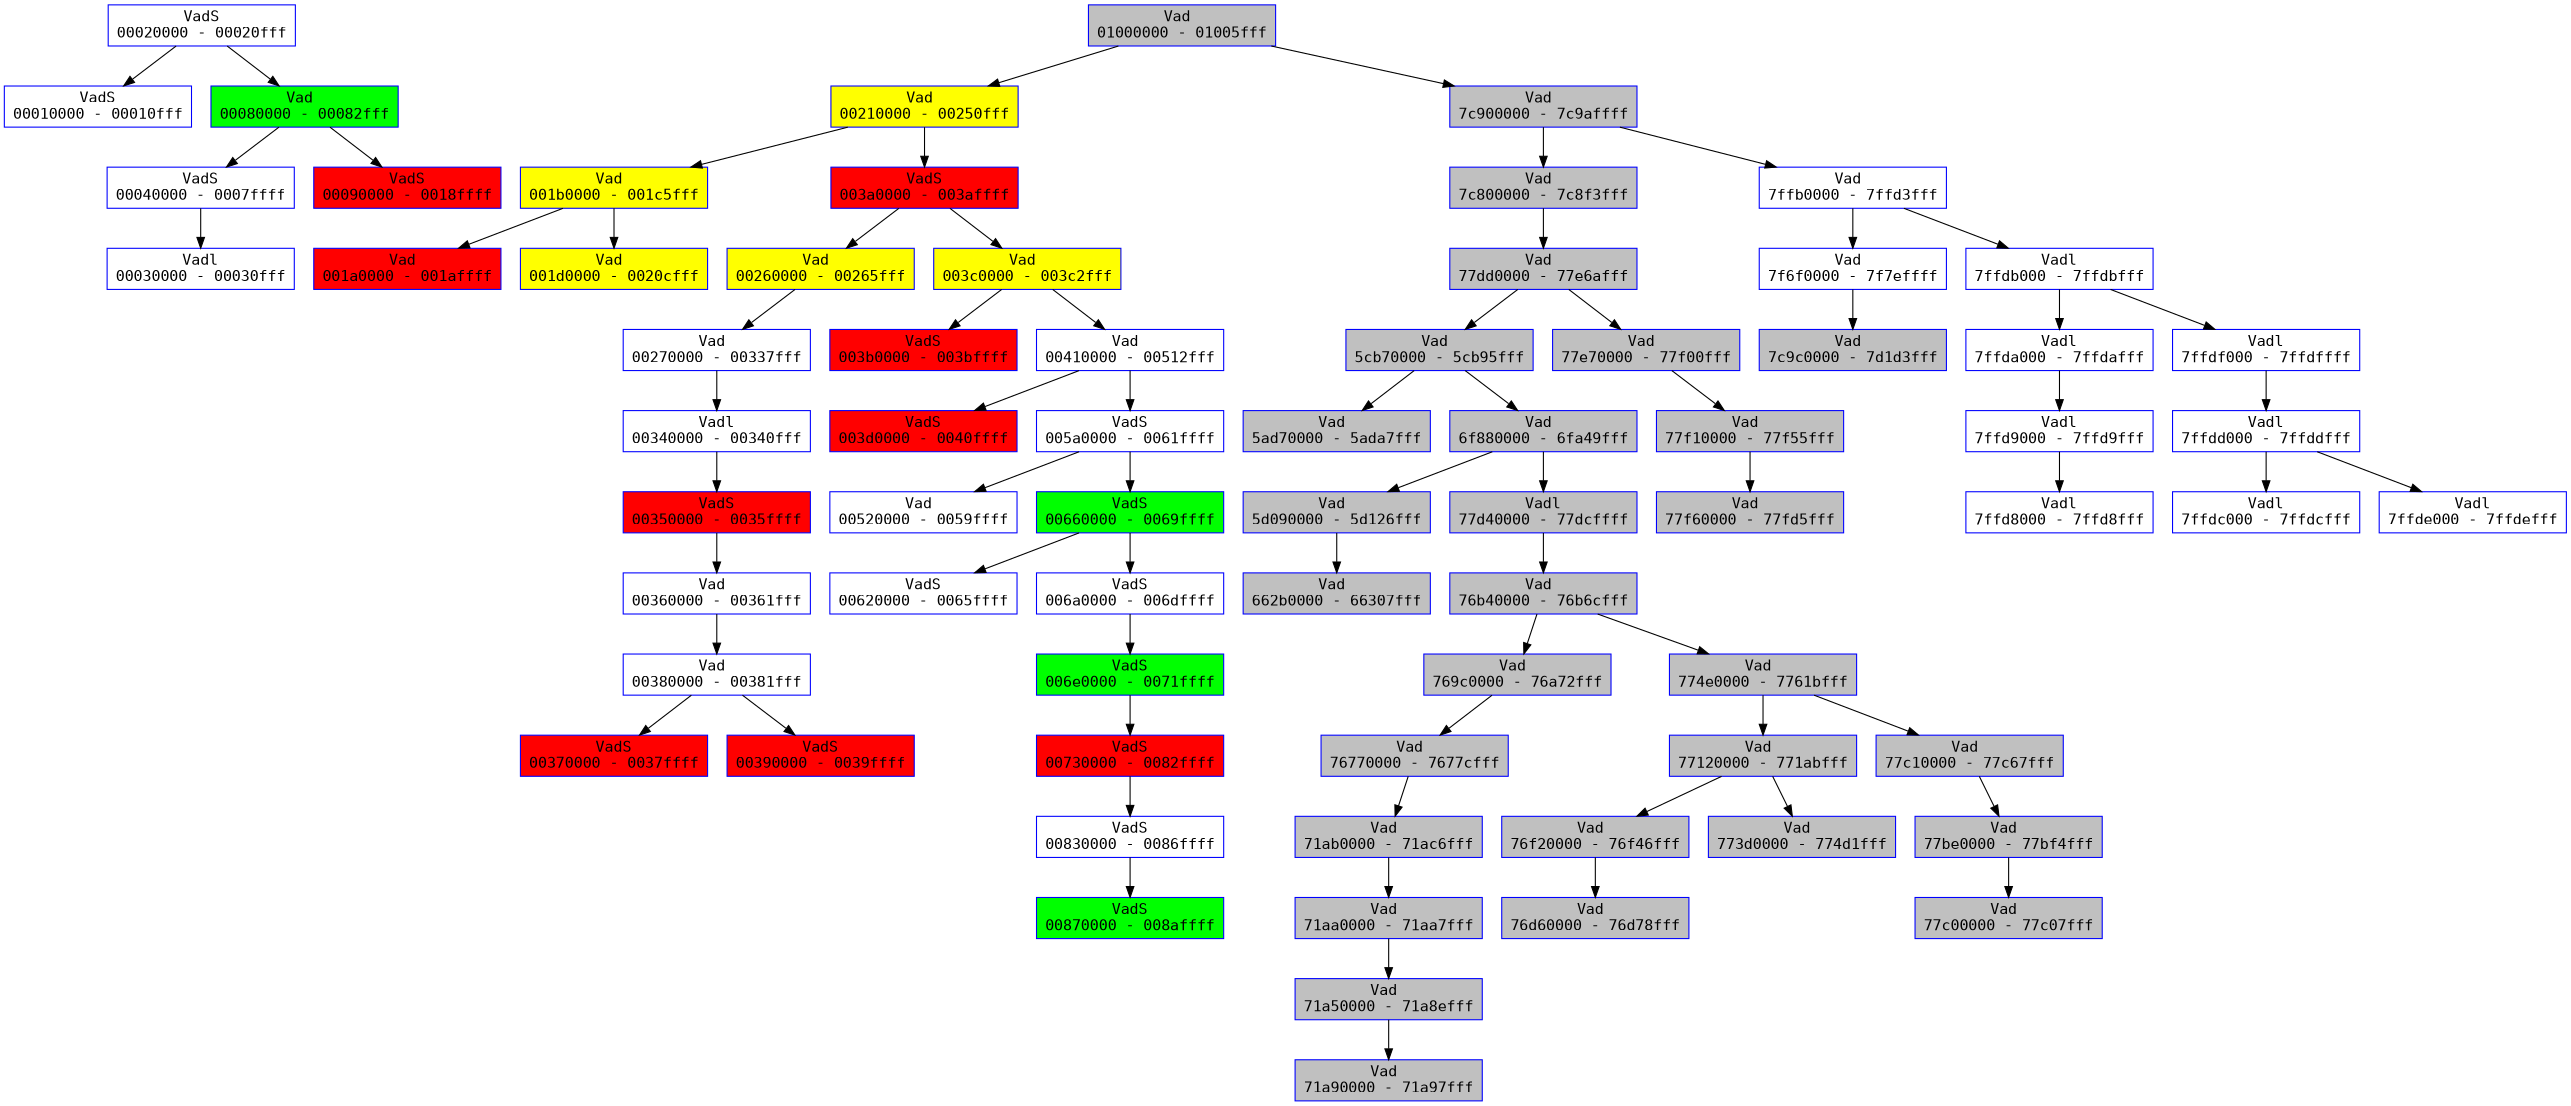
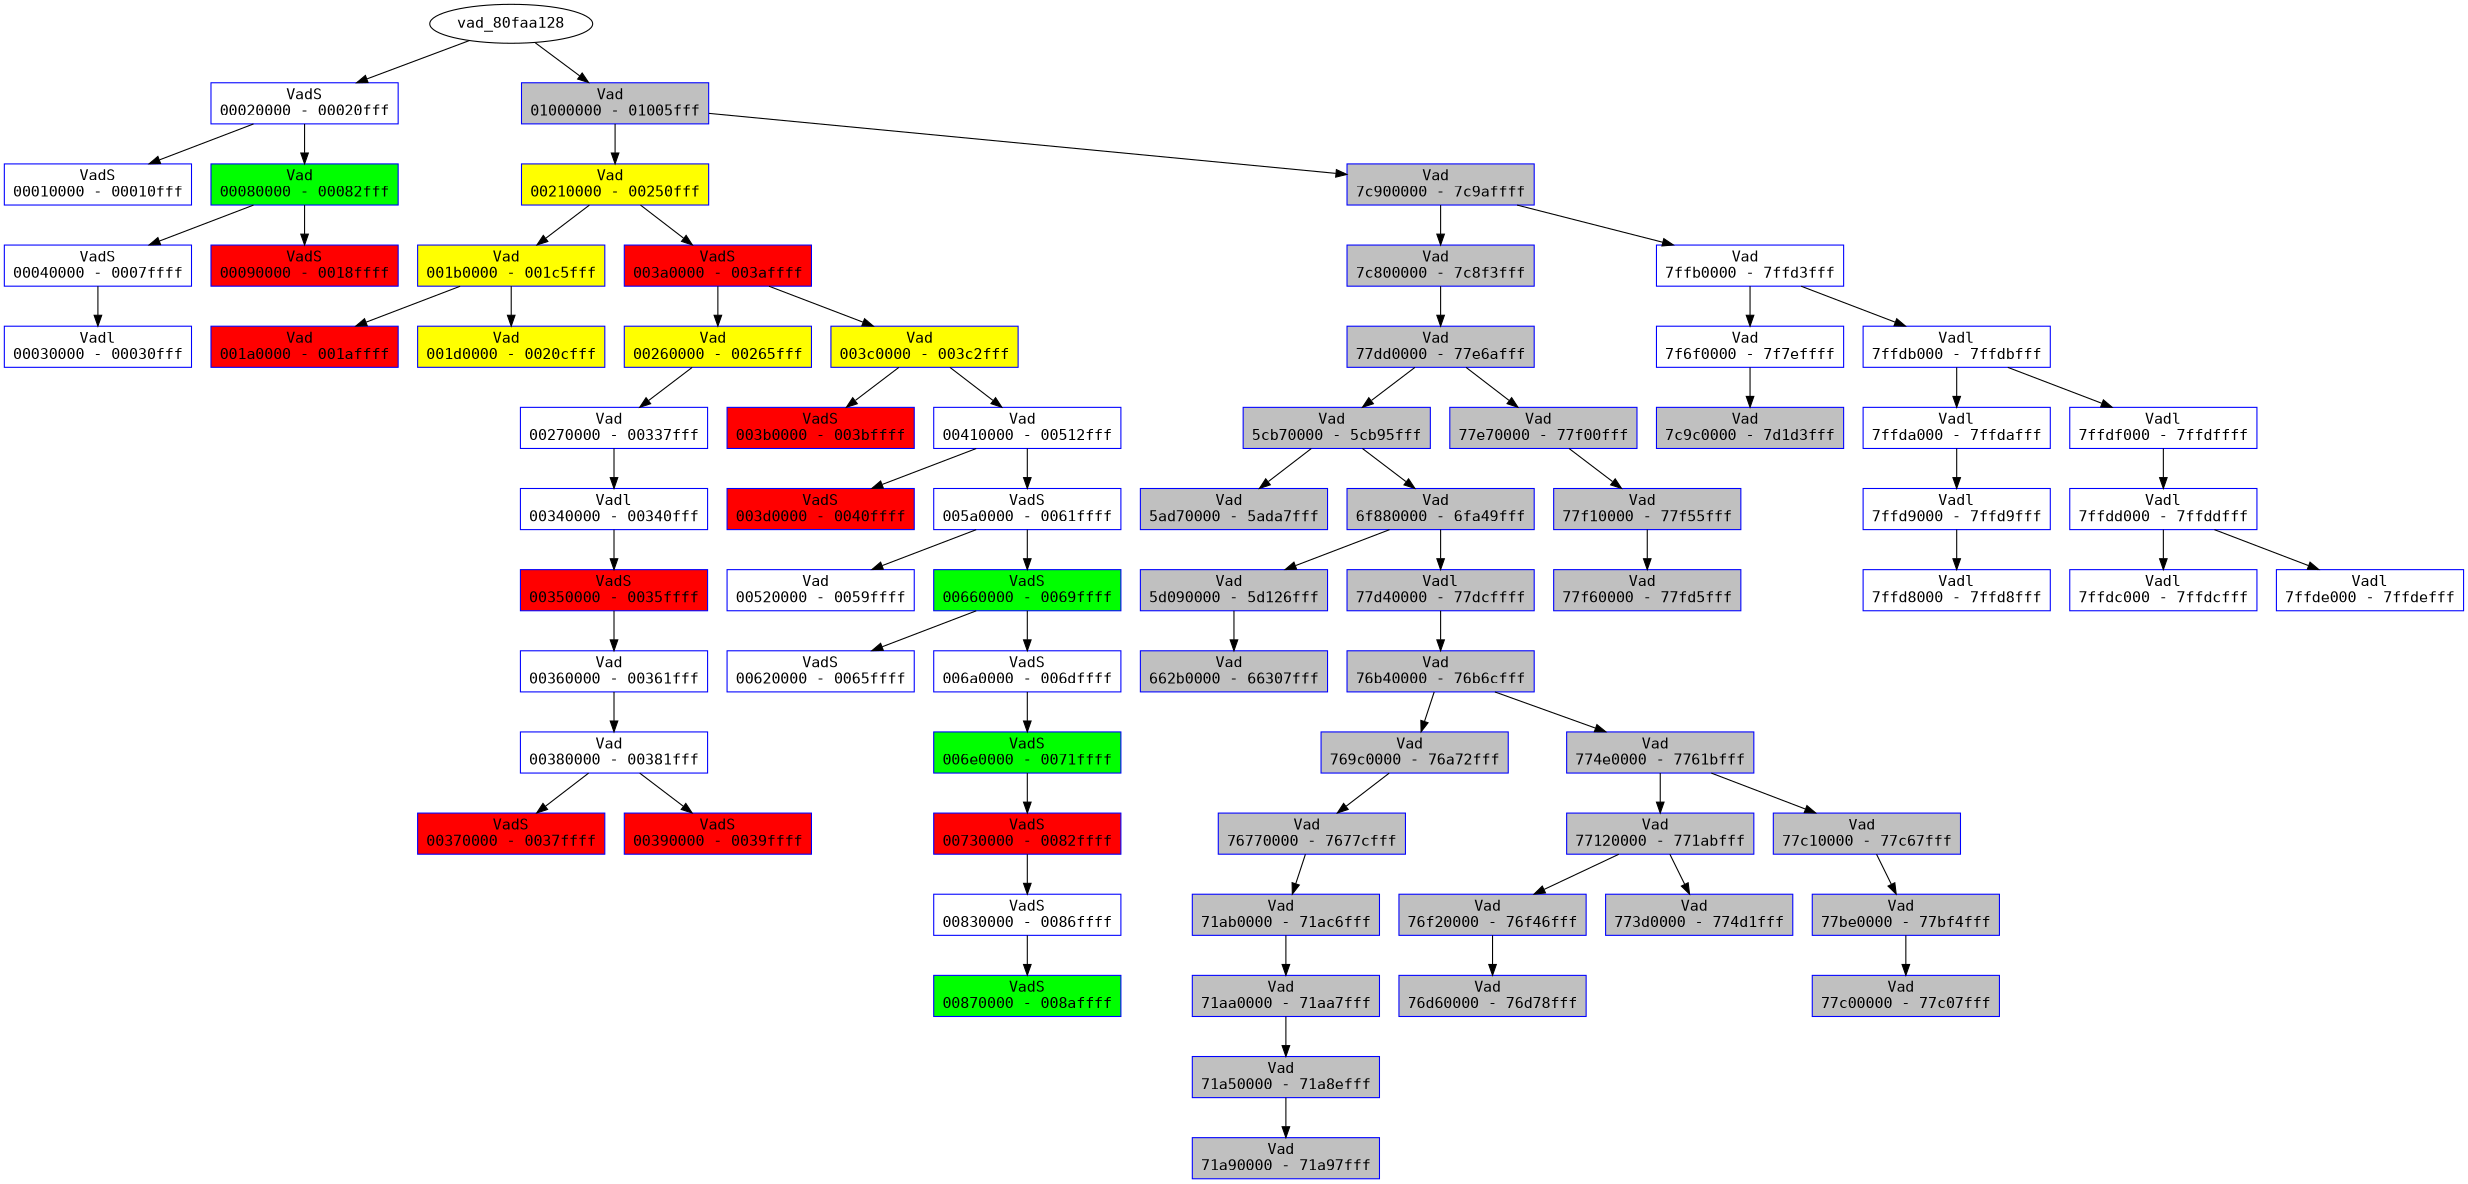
none -> (511, 24)
